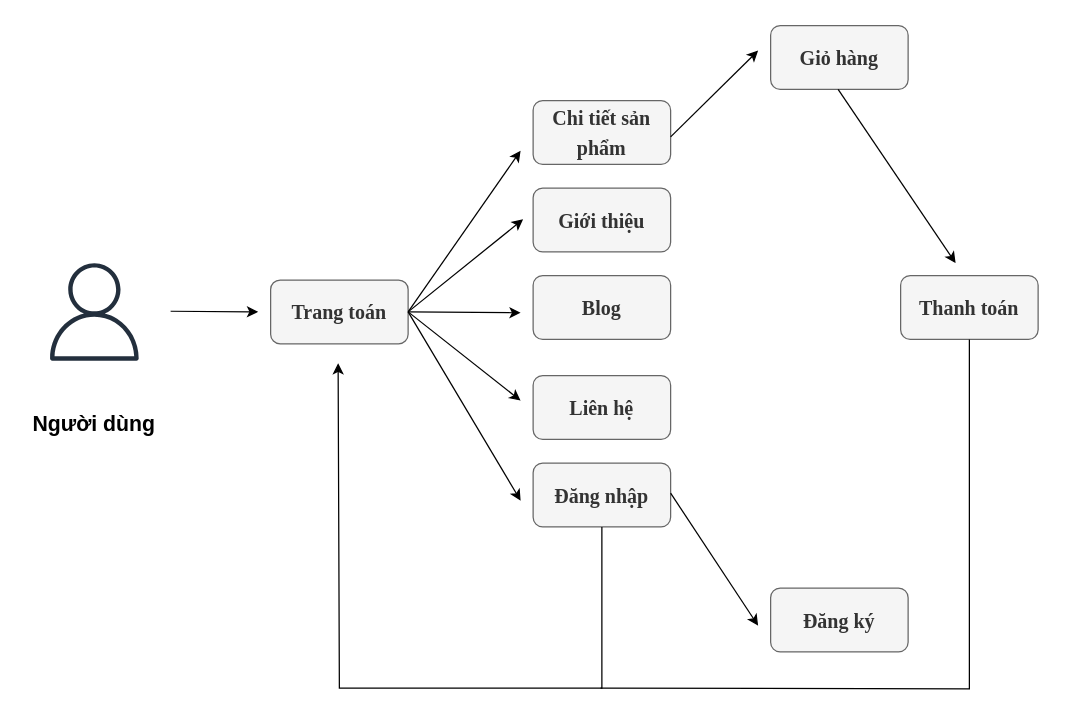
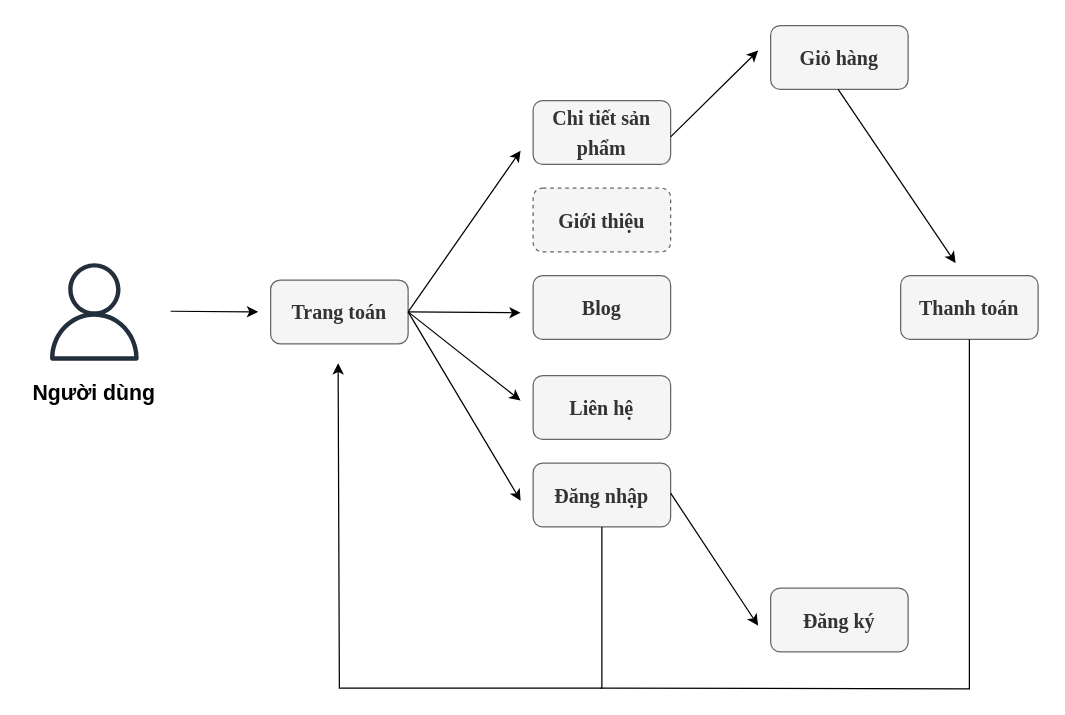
(602, 220) -> (602, 220)
(464, 267) -> none
(94, 426) -> (94, 394)
